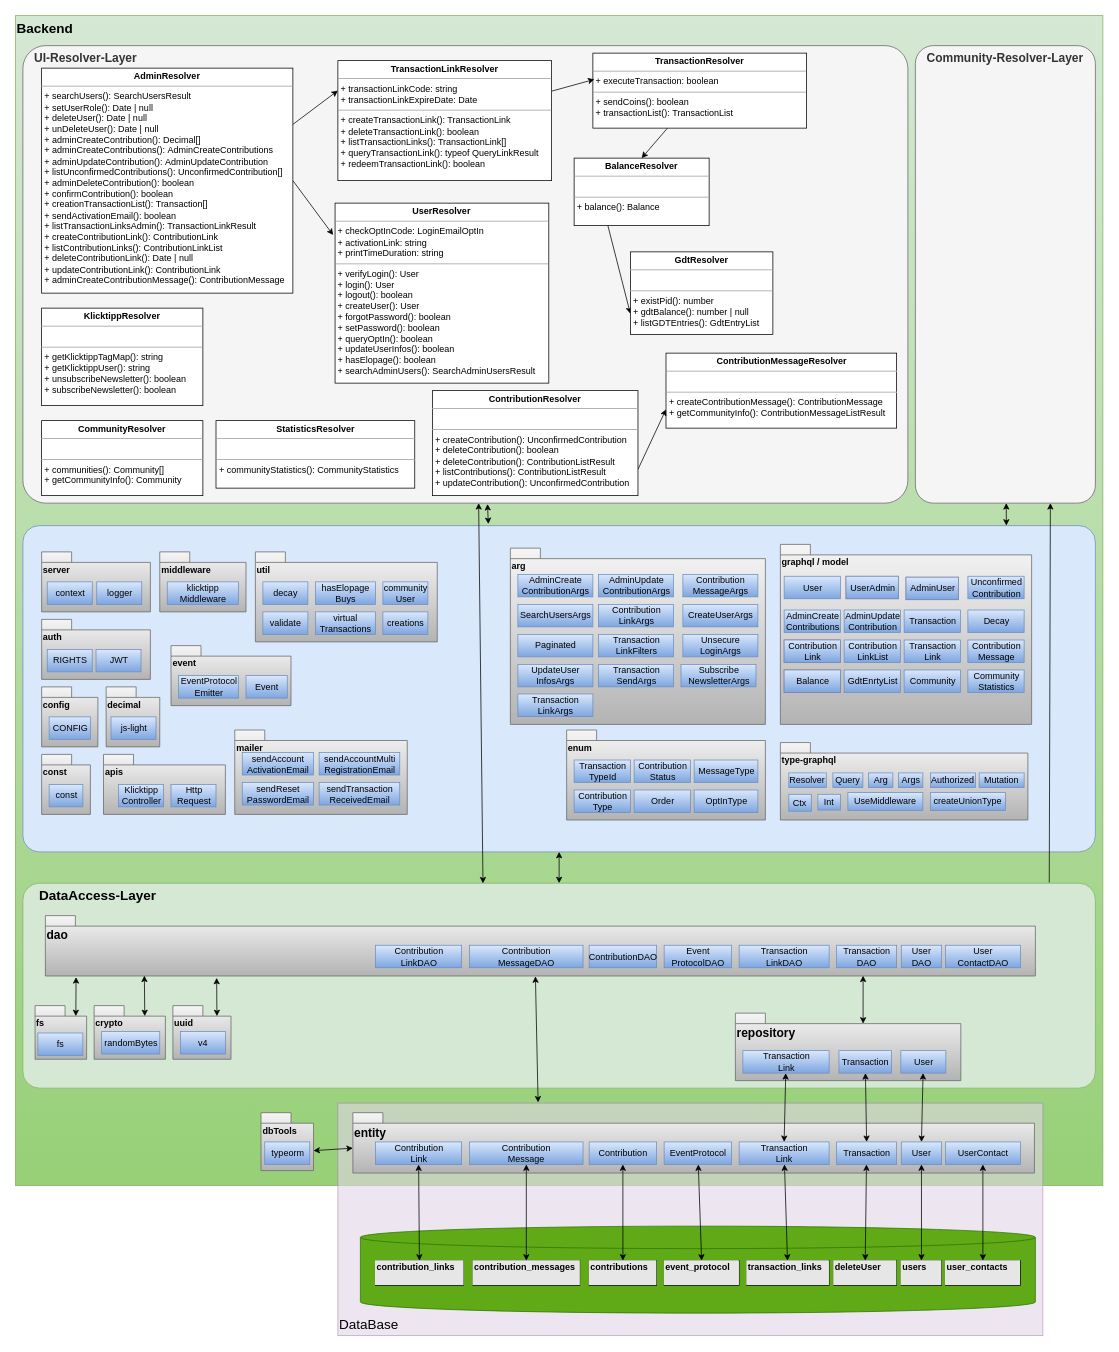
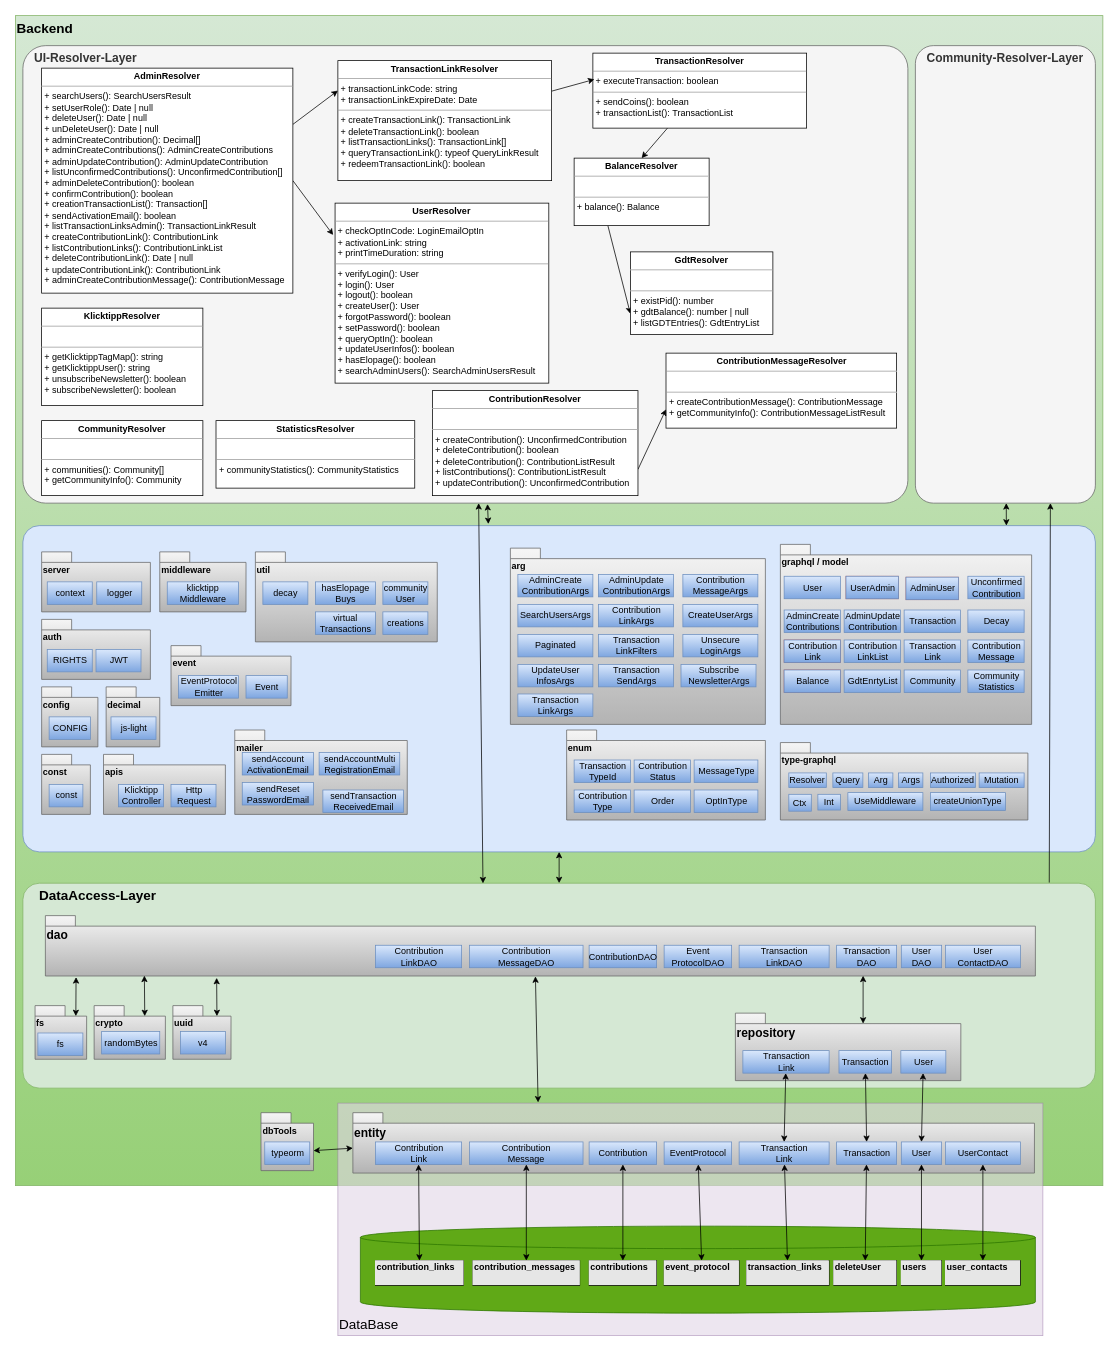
(285, 623) -> none
(359, 794) -> (363, 801)
